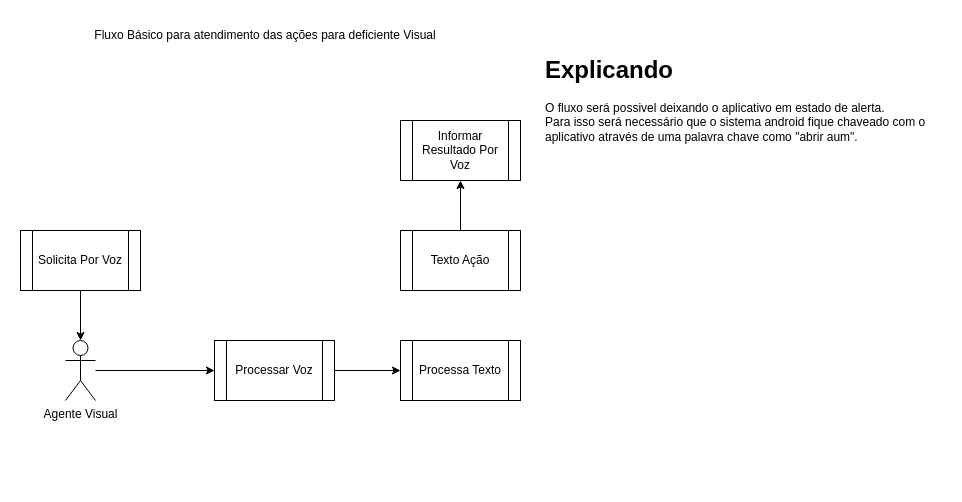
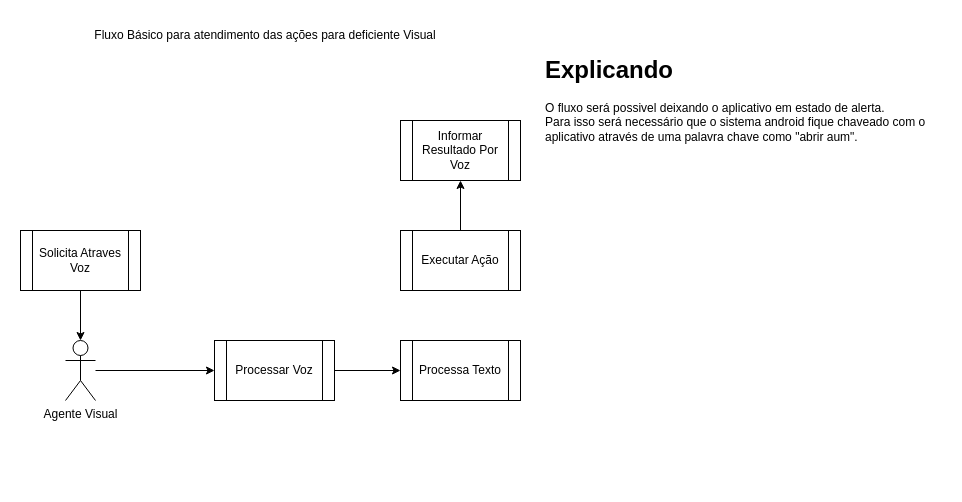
(81, 261) -> (81, 261)
(461, 261) -> (461, 261)
